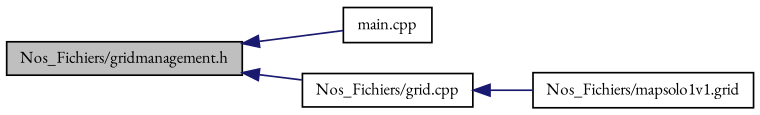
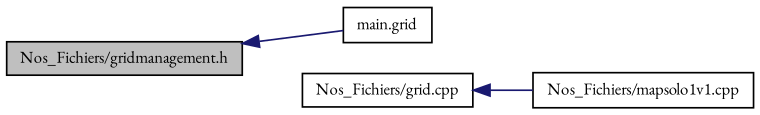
(388, 25) -> (388, 25)
(281, 77) -> none
(643, 90) -> (643, 90)
